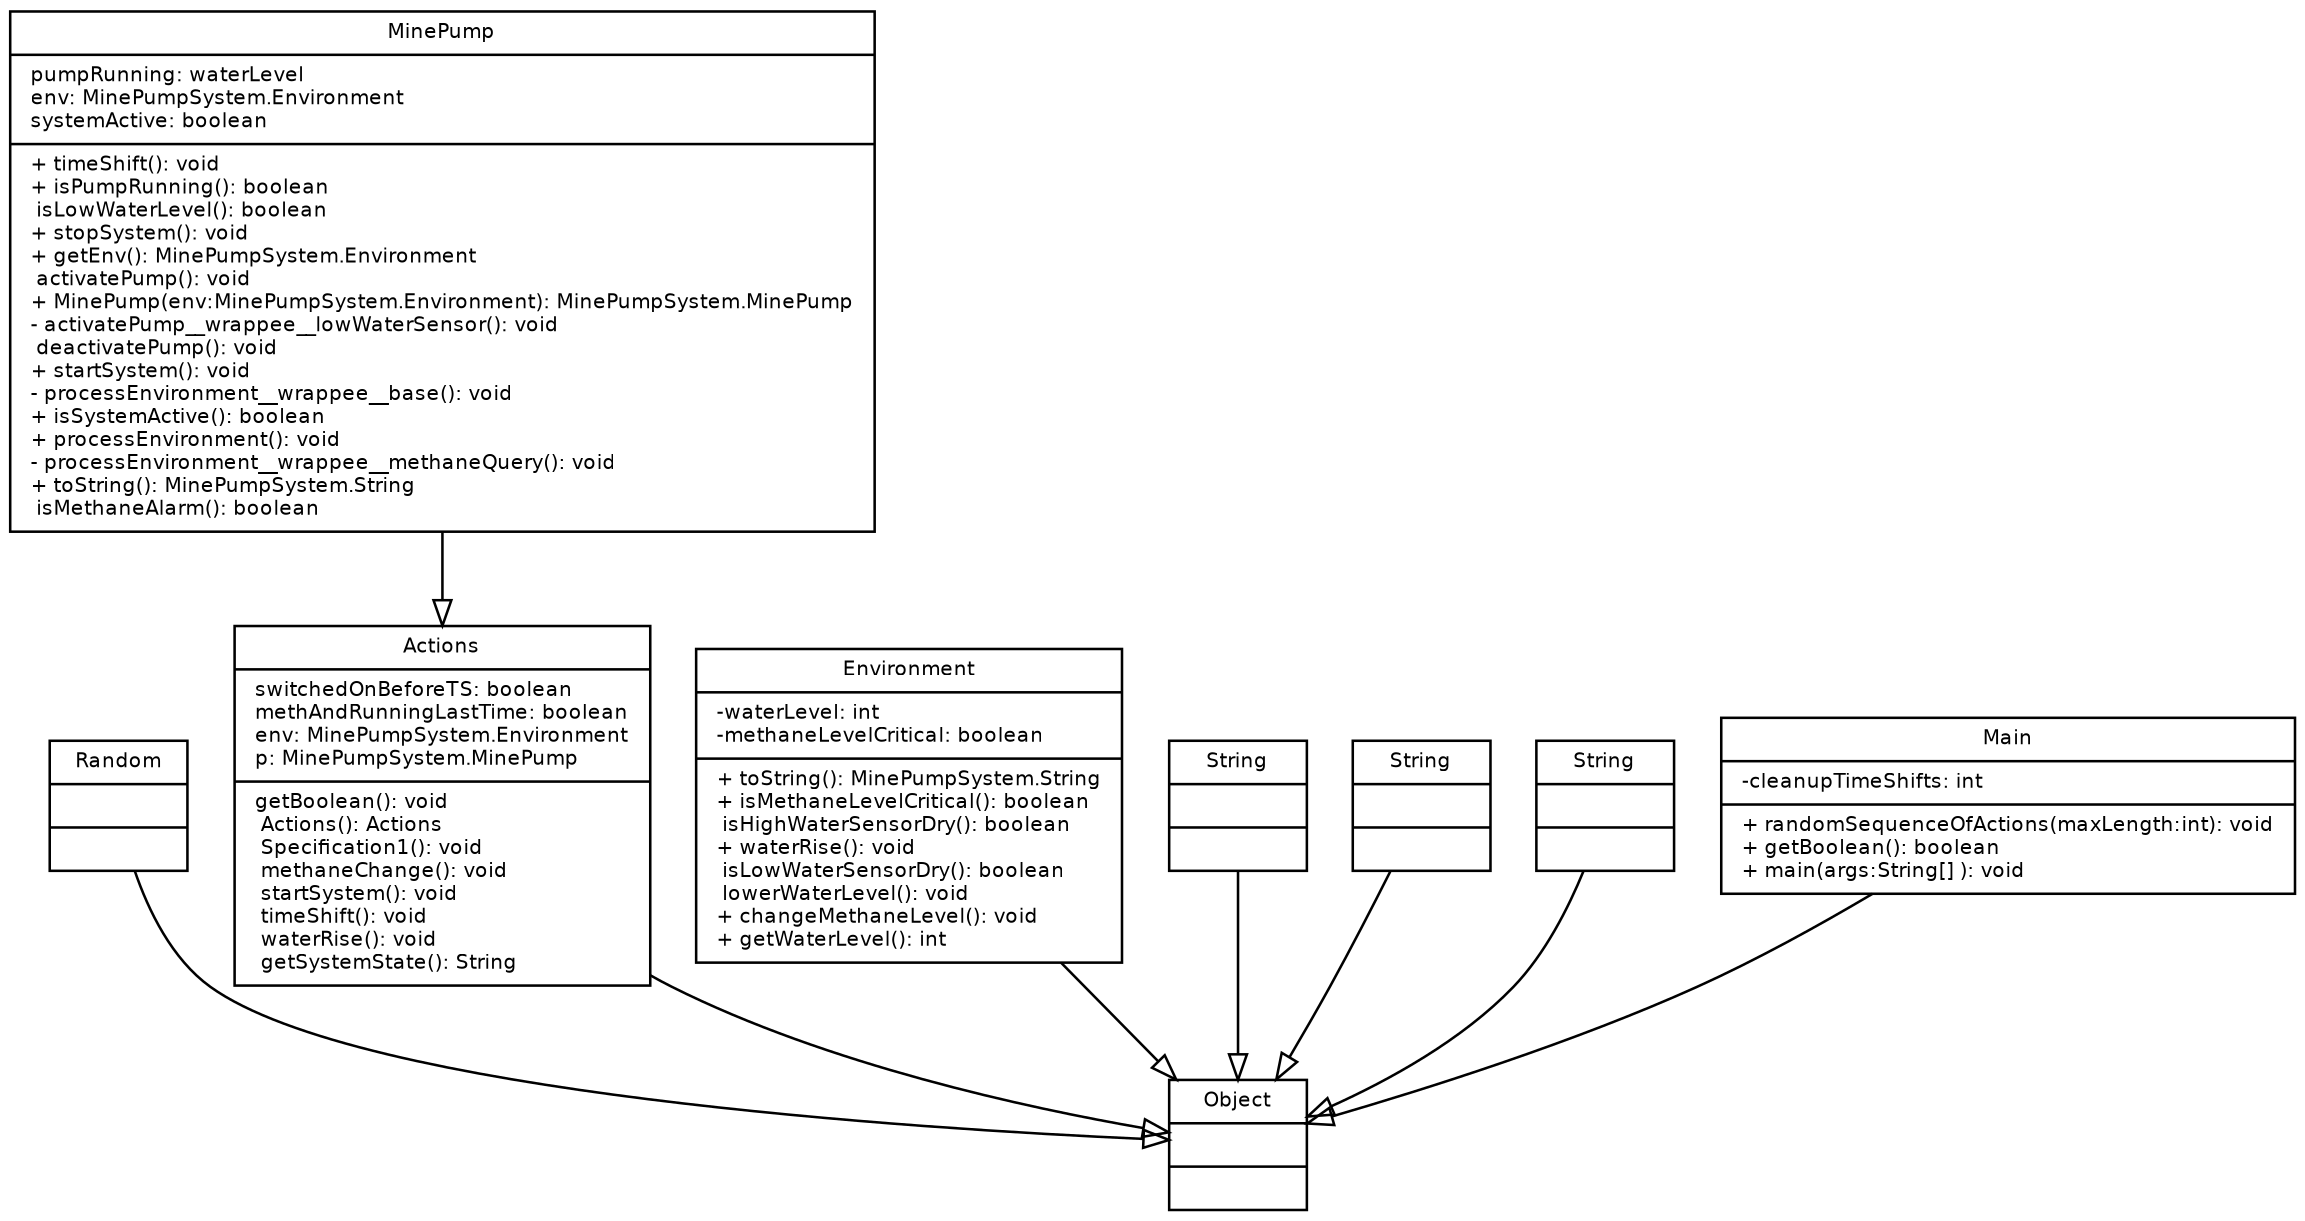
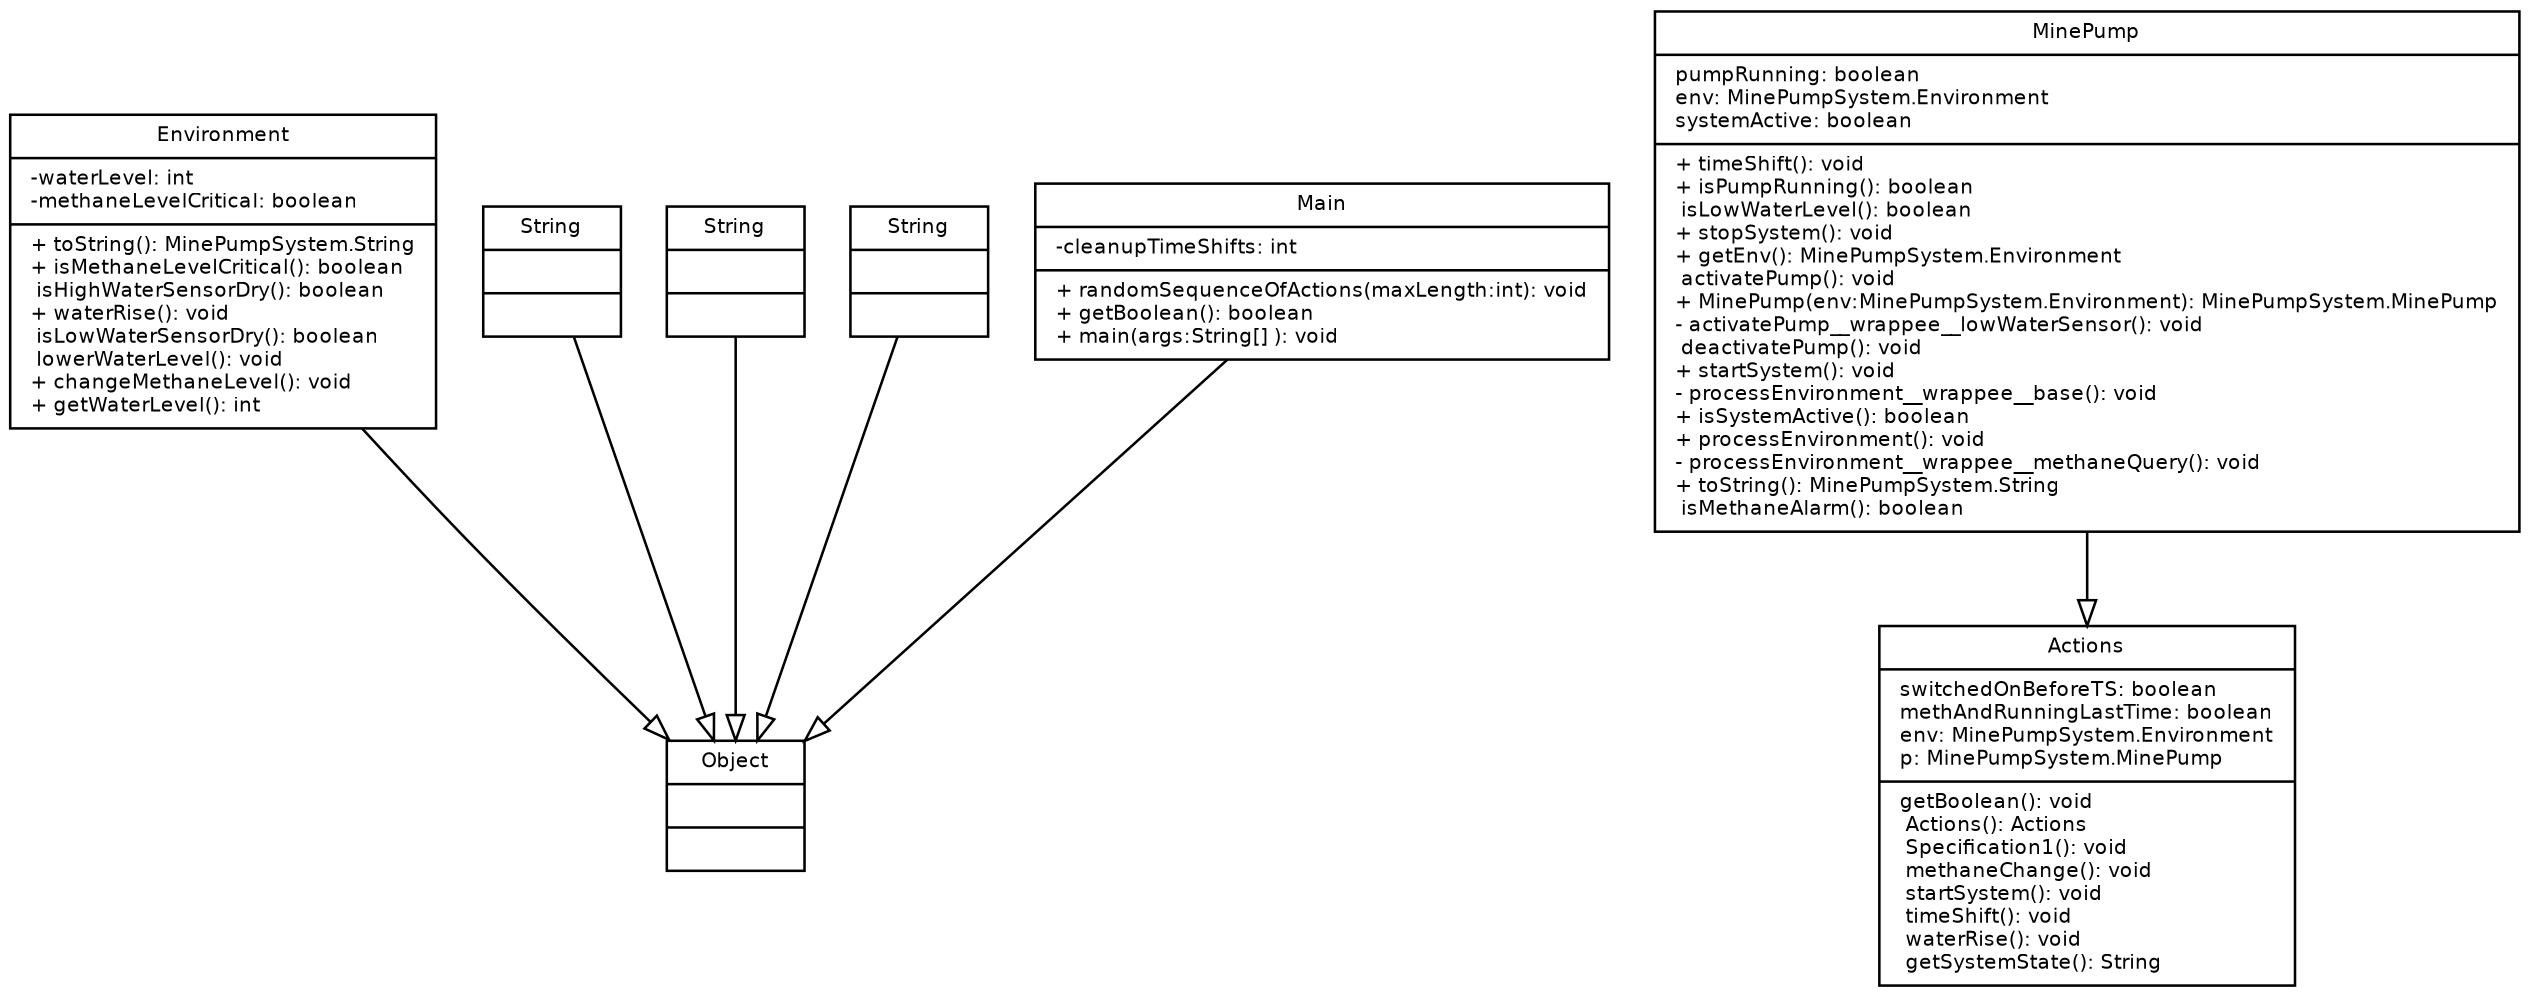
(168, 75) -> (1799, 75)
(119, 806) -> none
(891, 1070) -> none
